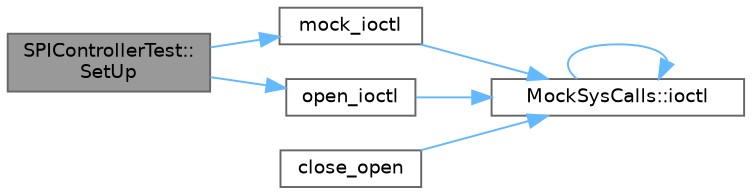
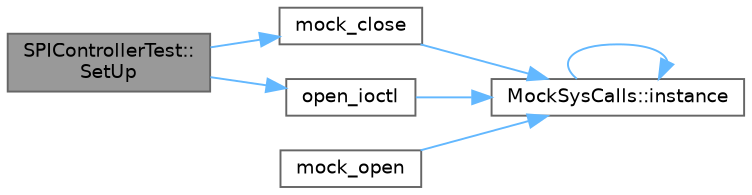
(351, 26) -> (351, 26)
(618, 97) -> (618, 97)
(351, 169) -> (351, 169)
